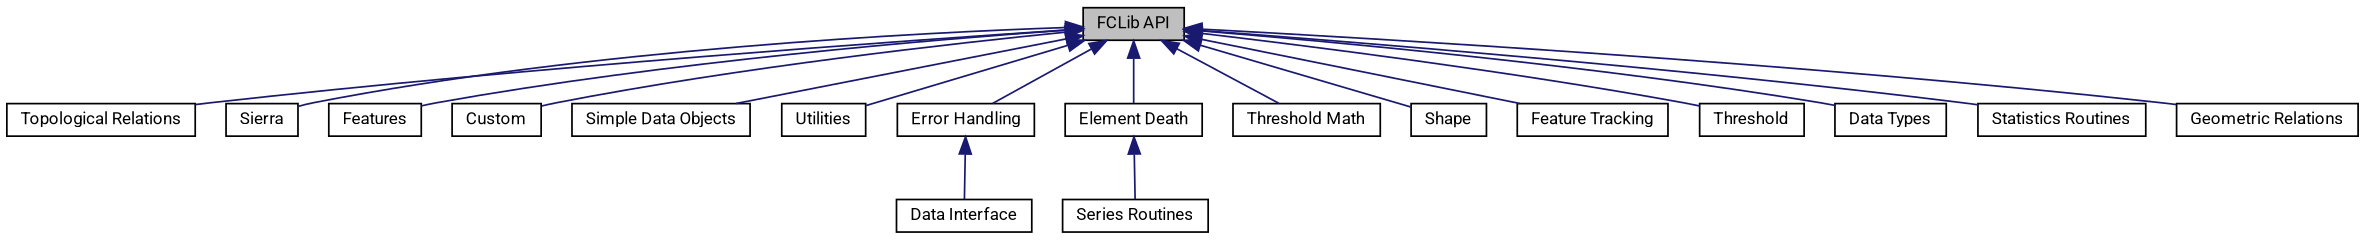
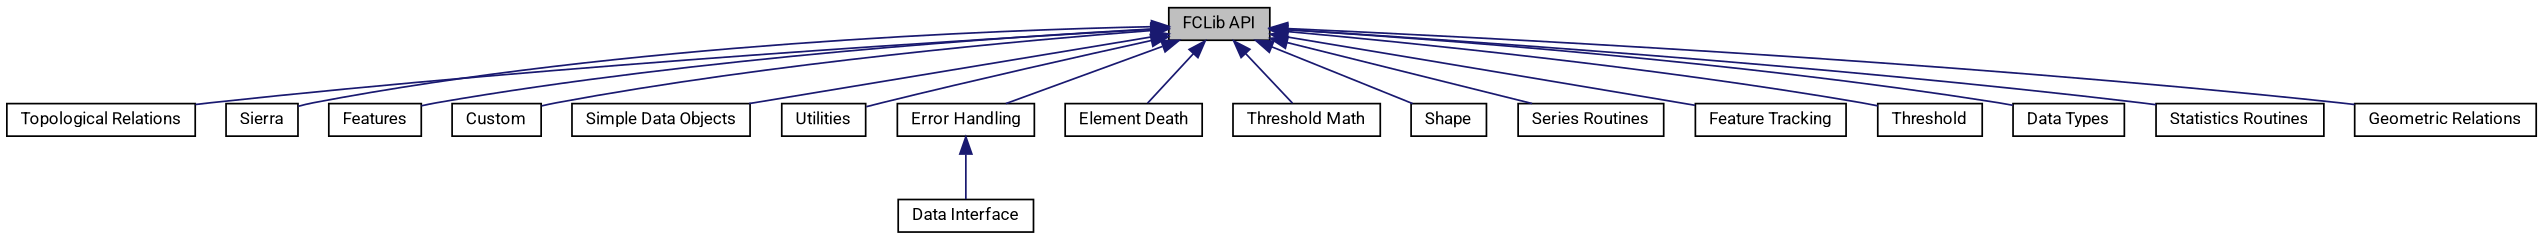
(1135, 177) -> (1410, 73)
